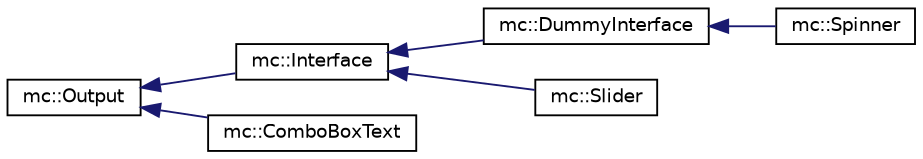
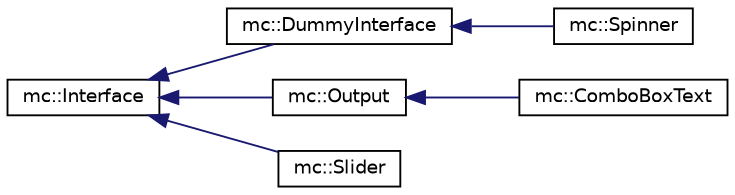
(198, 79) -> (225, 98)
